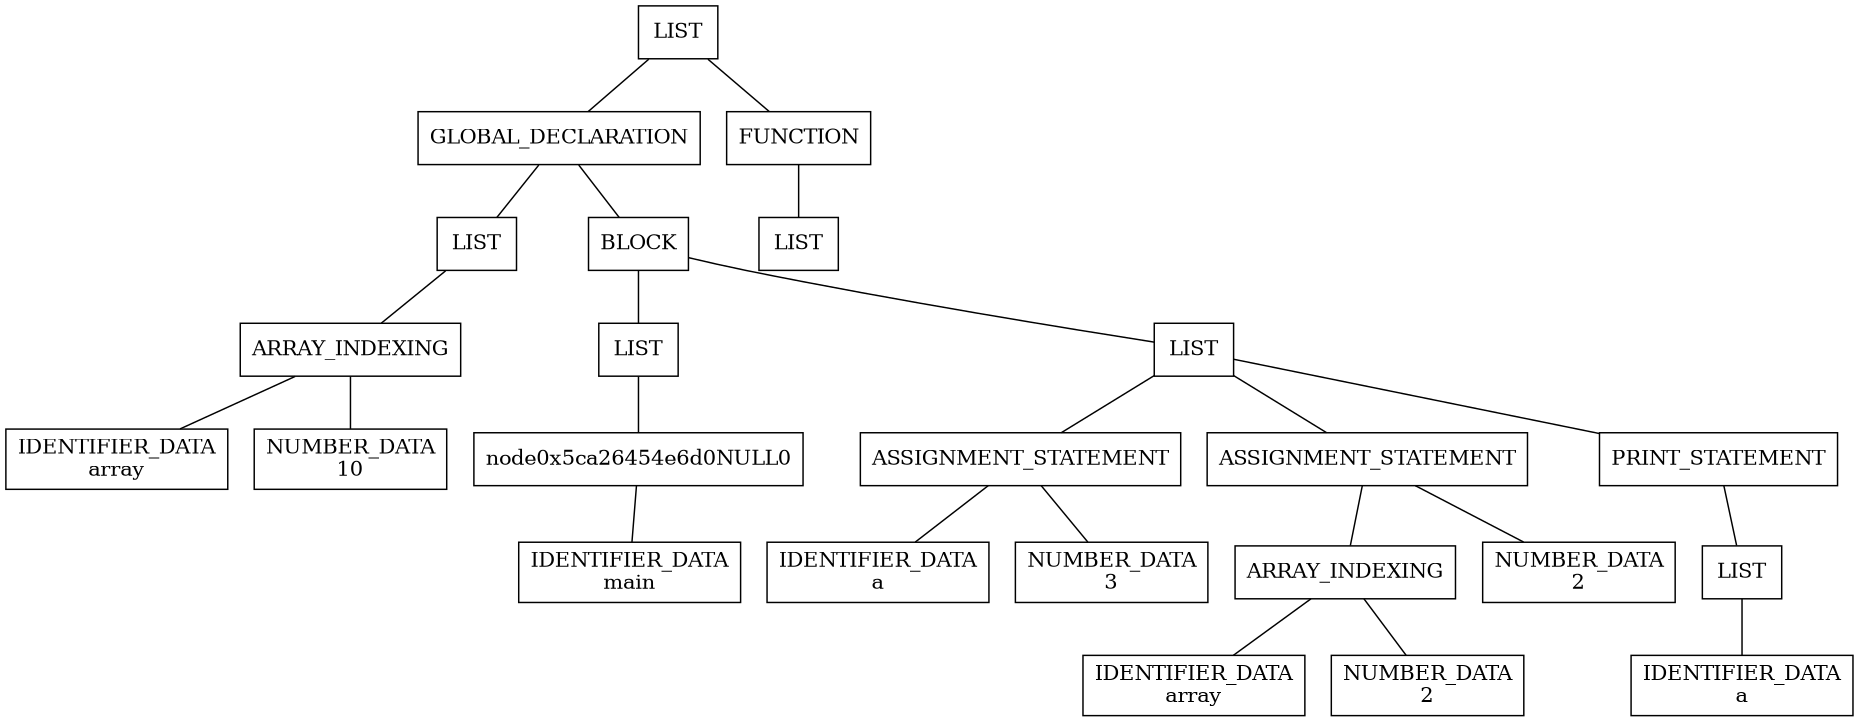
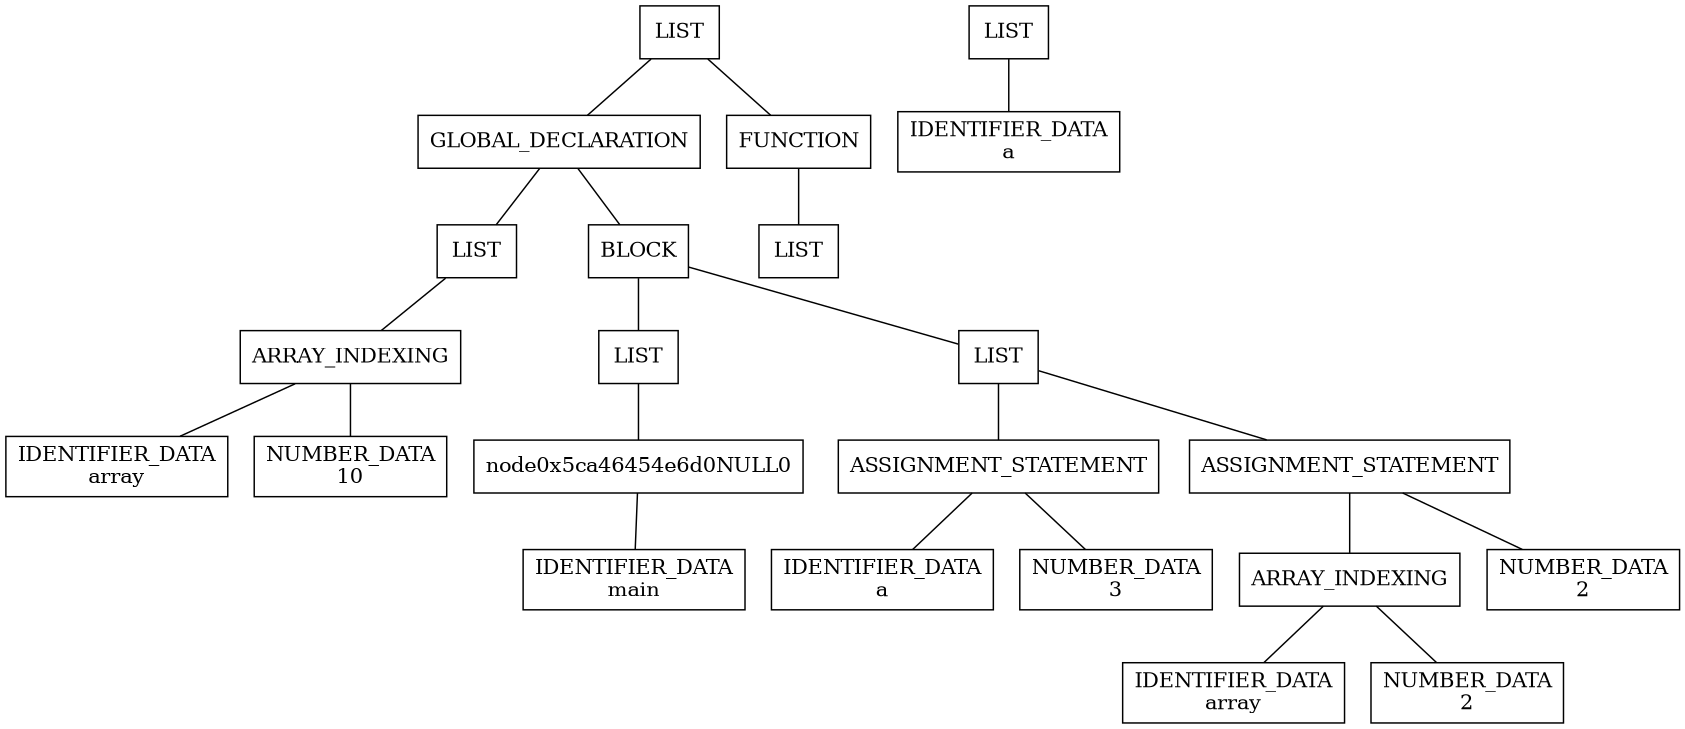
(638, 459) -> (638, 467)
(1719, 459) -> none
